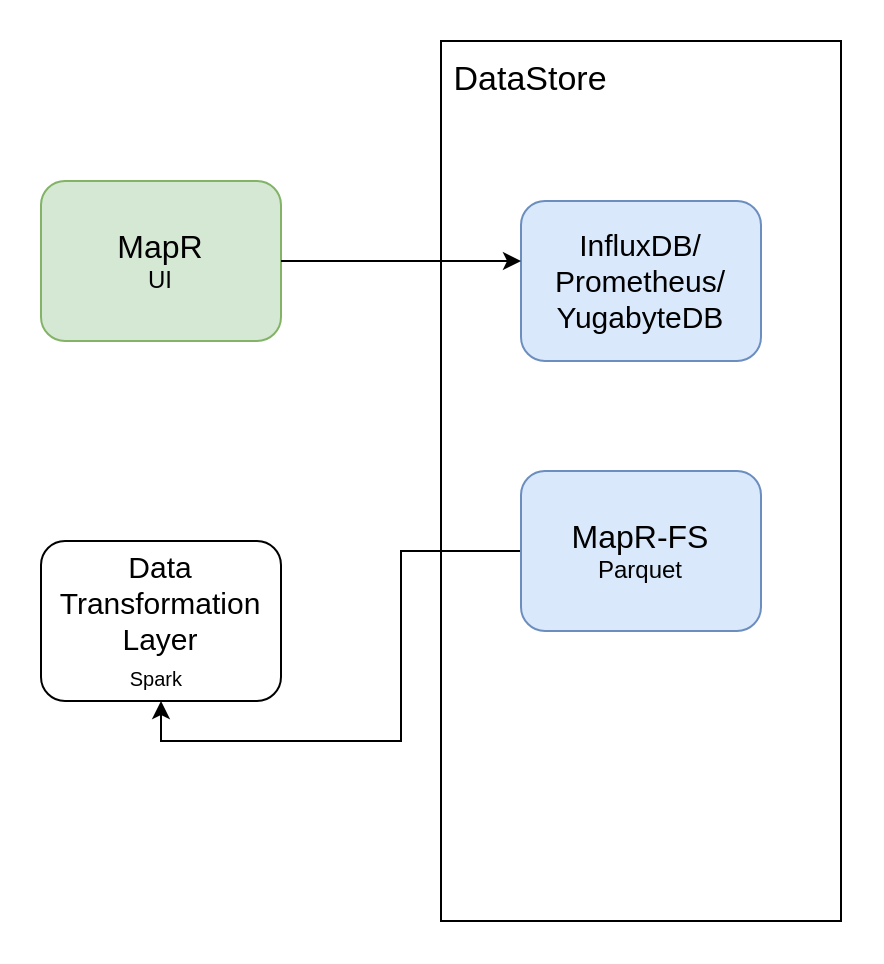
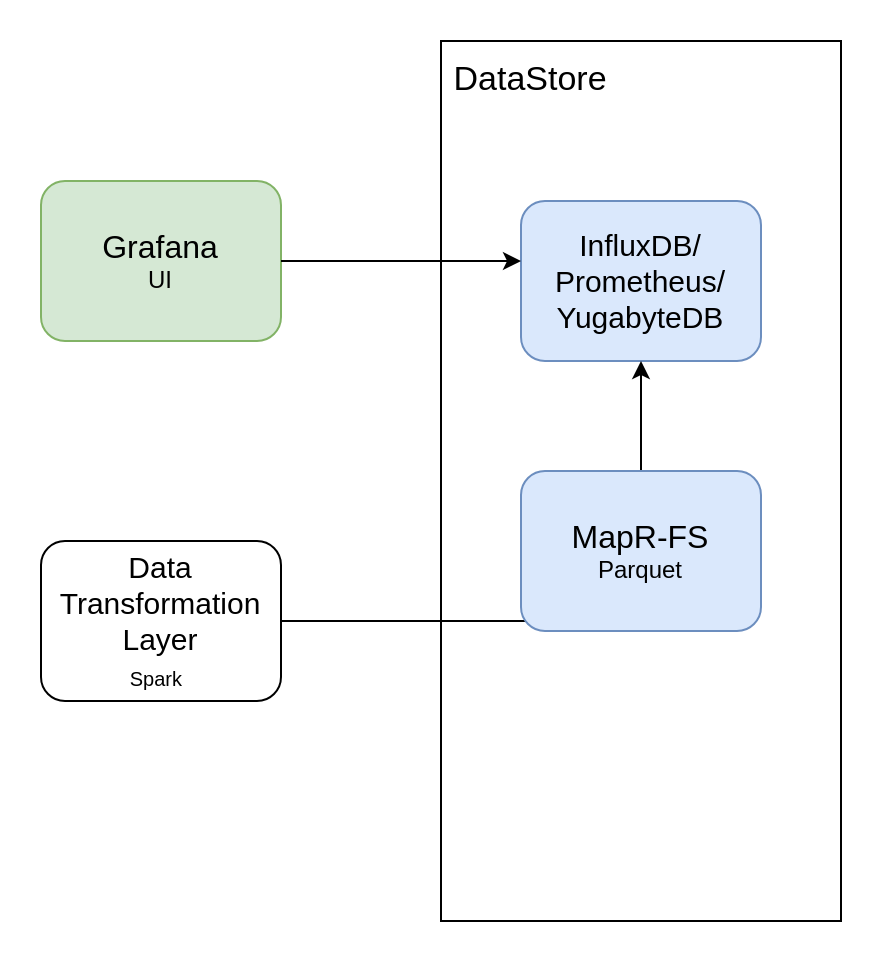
(161, 261) -> (161, 261)
none -> (405, 621)
(401, 719) -> none
